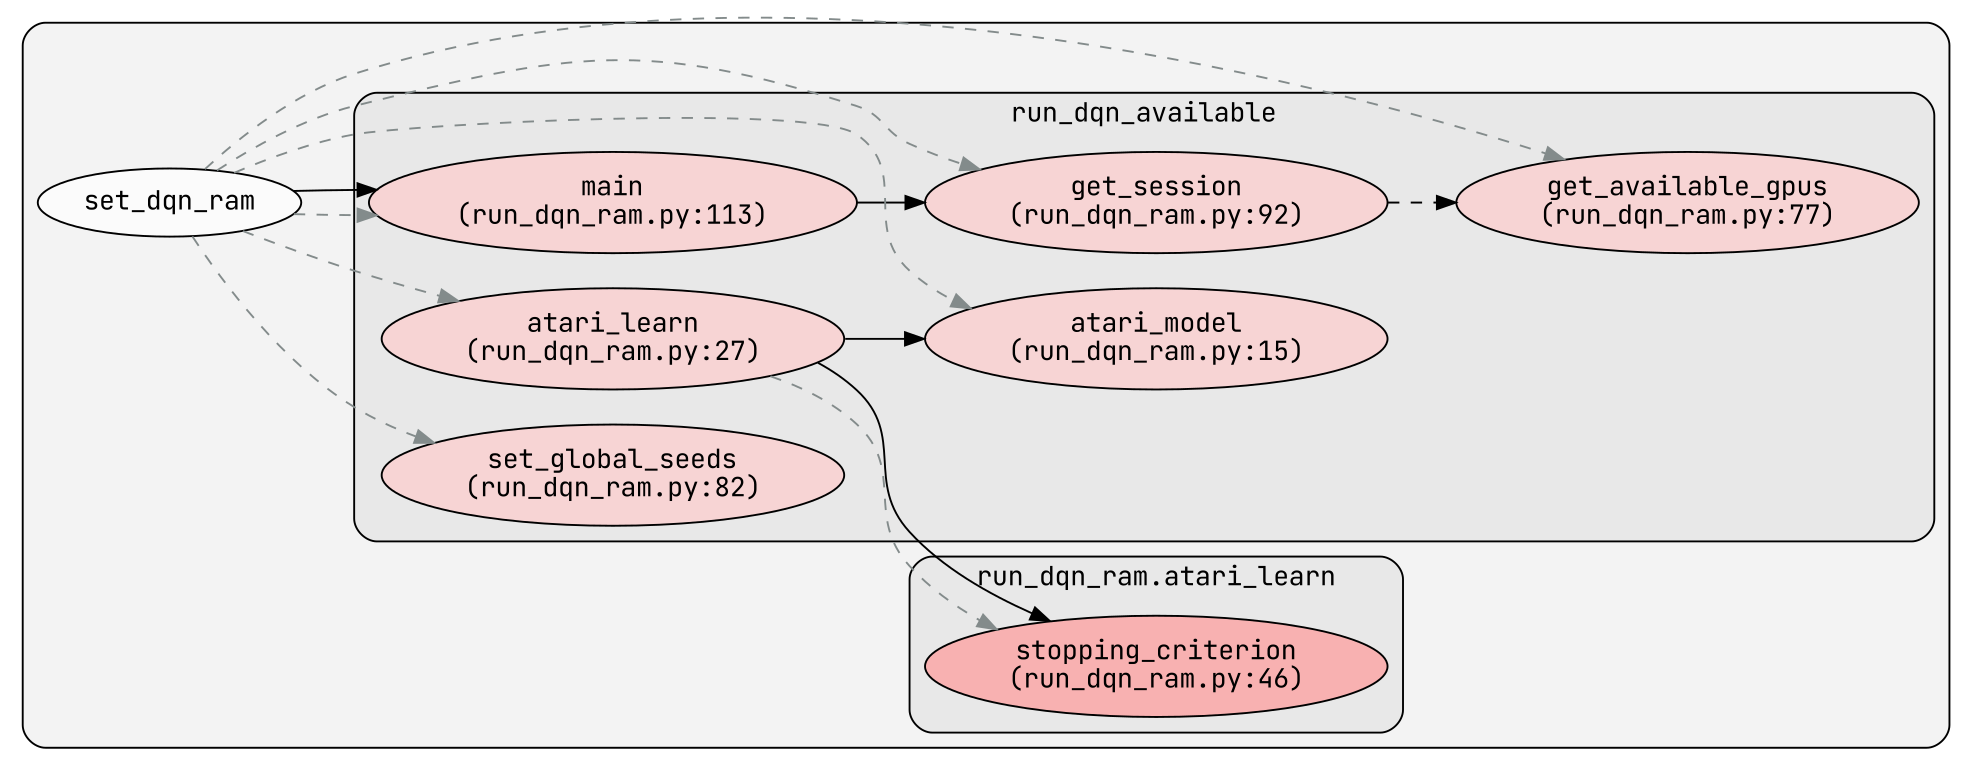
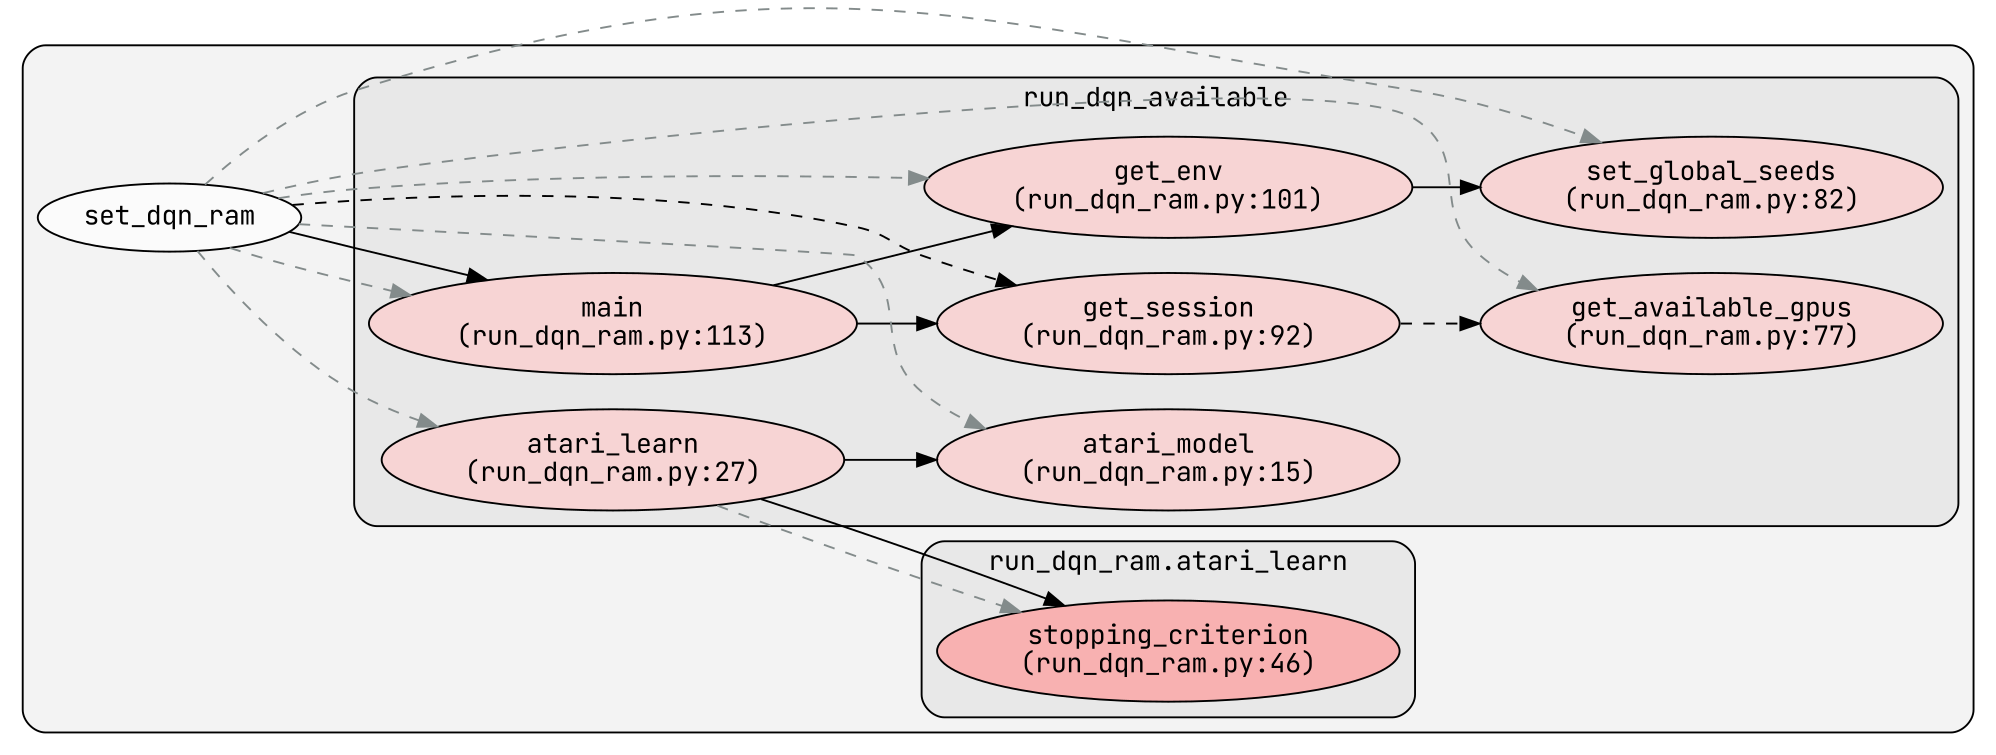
(590, 62) -> (651, 200)
none -> (1168, 187)
